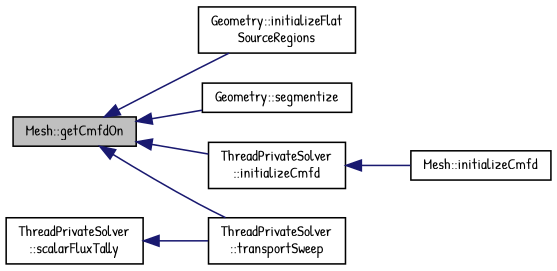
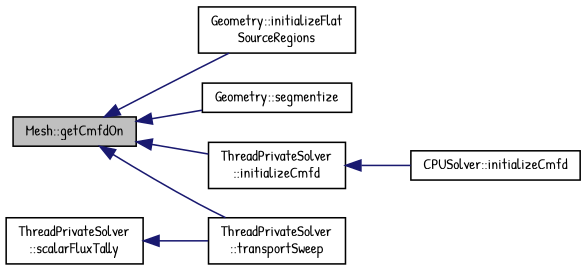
(481, 165) -> (496, 165)
